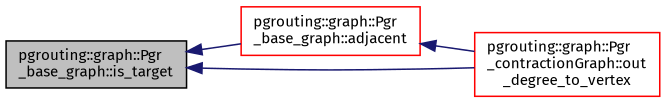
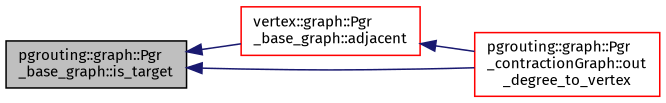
(331, 31) -> (331, 31)
